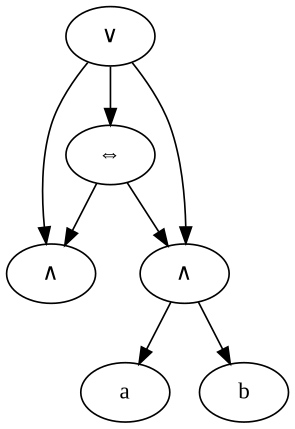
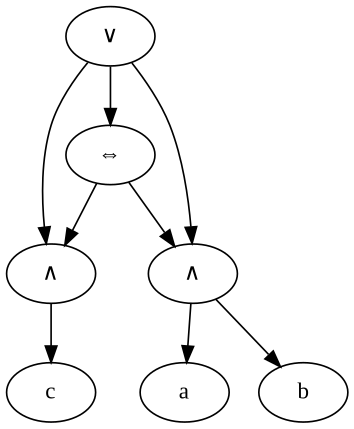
none -> (51, 392)
